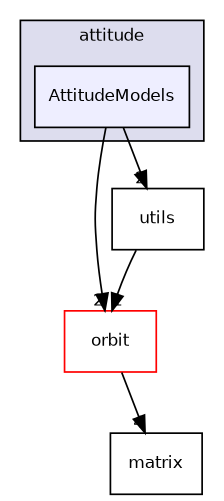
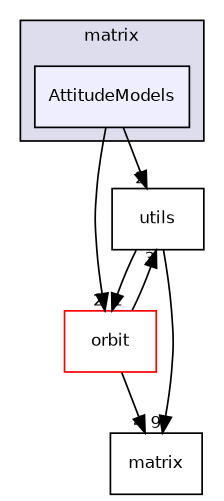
(112, 37) -> (112, 37)
none -> (142, 289)
none -> (173, 333)
